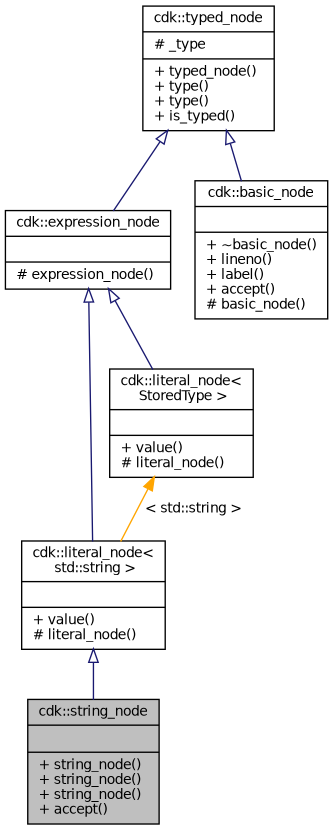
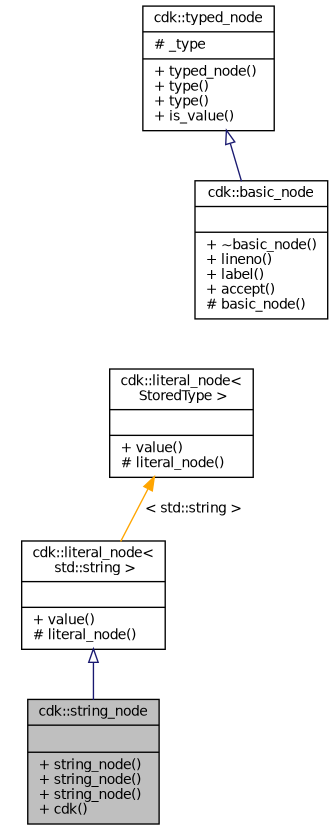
(195, 116) -> (194, 116)
(88, 250) -> none
(74, 810) -> (64, 810)
